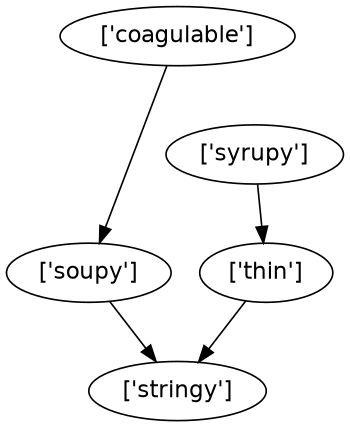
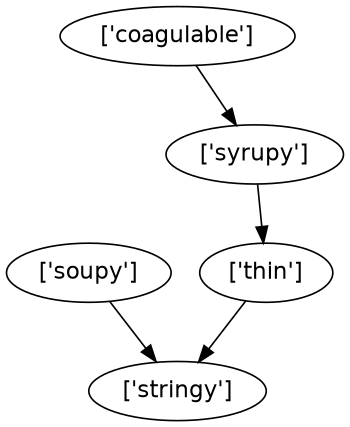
(136, 147) -> (212, 88)
